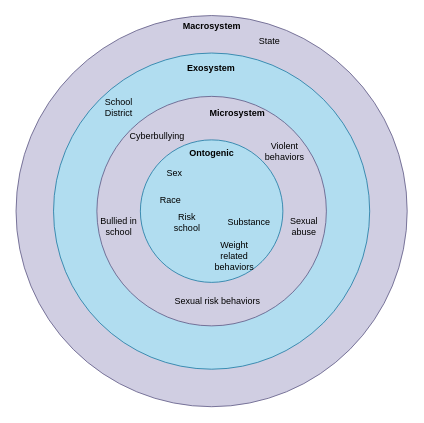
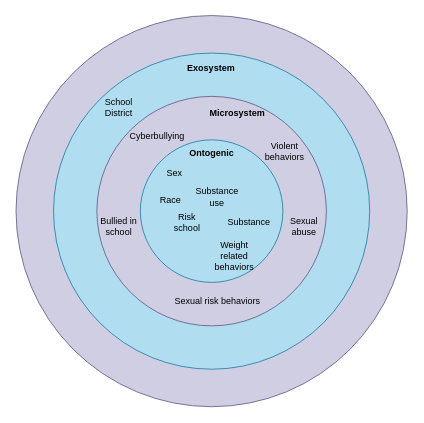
(212, 27) -> none
(270, 42) -> none
none -> (217, 197)
